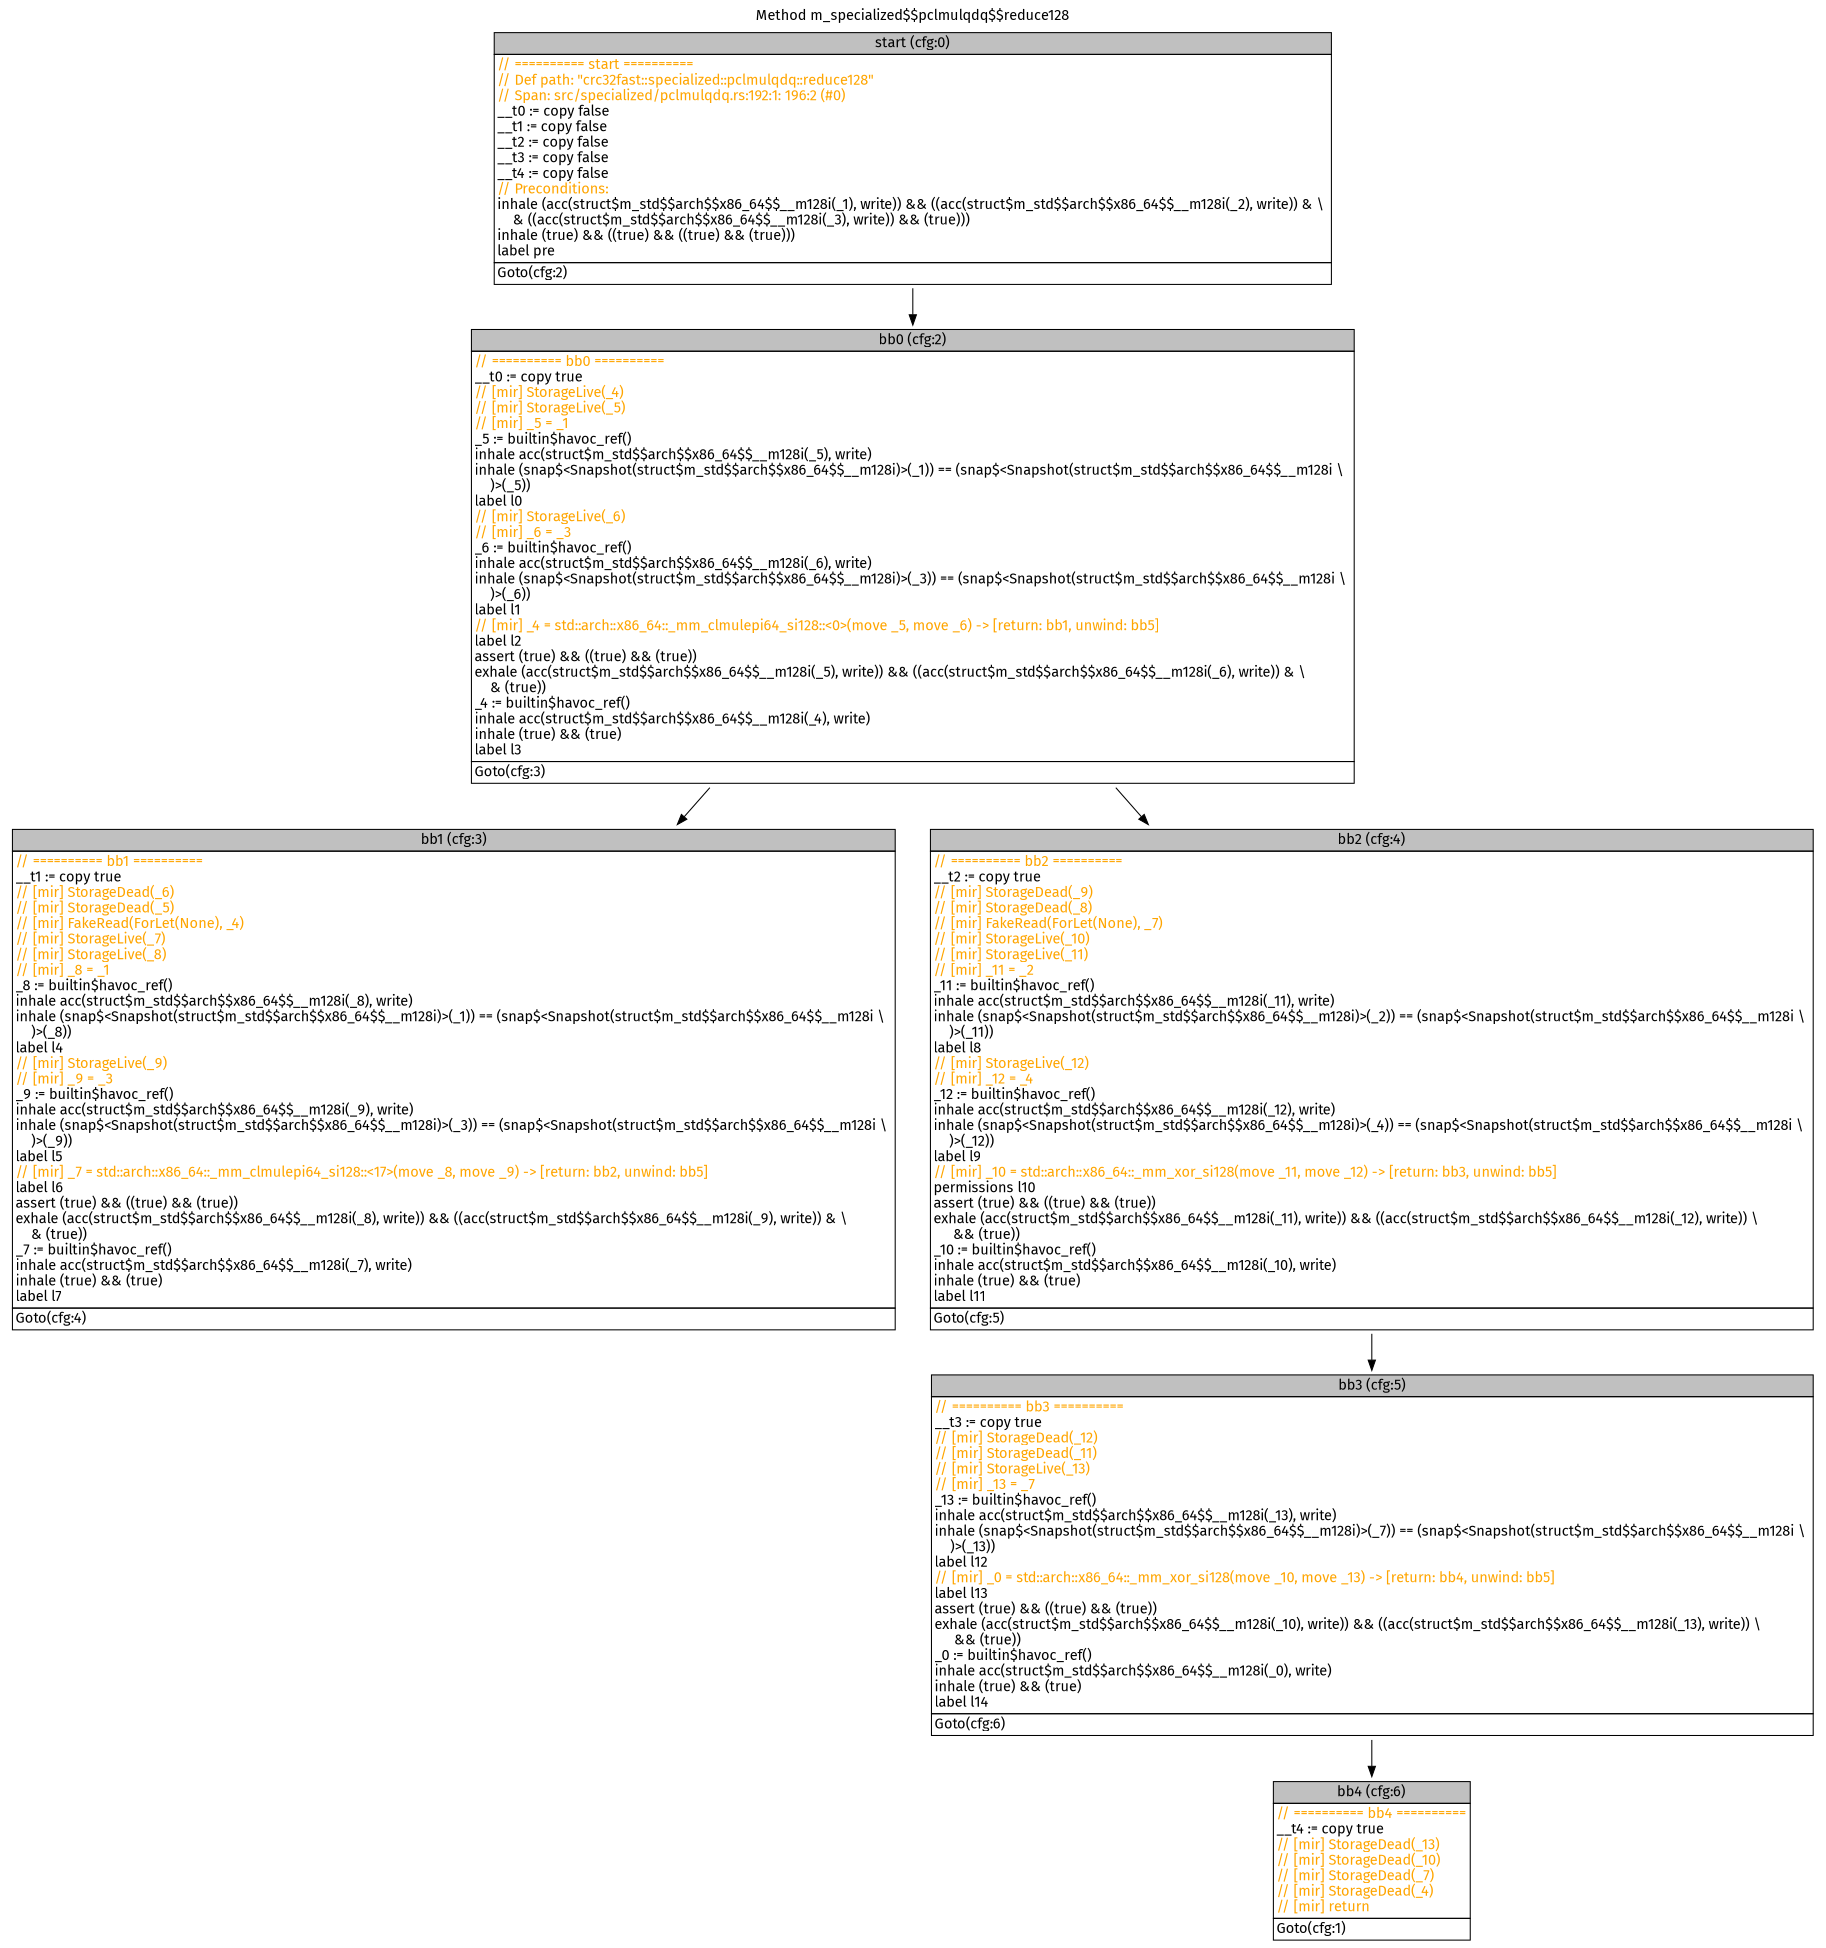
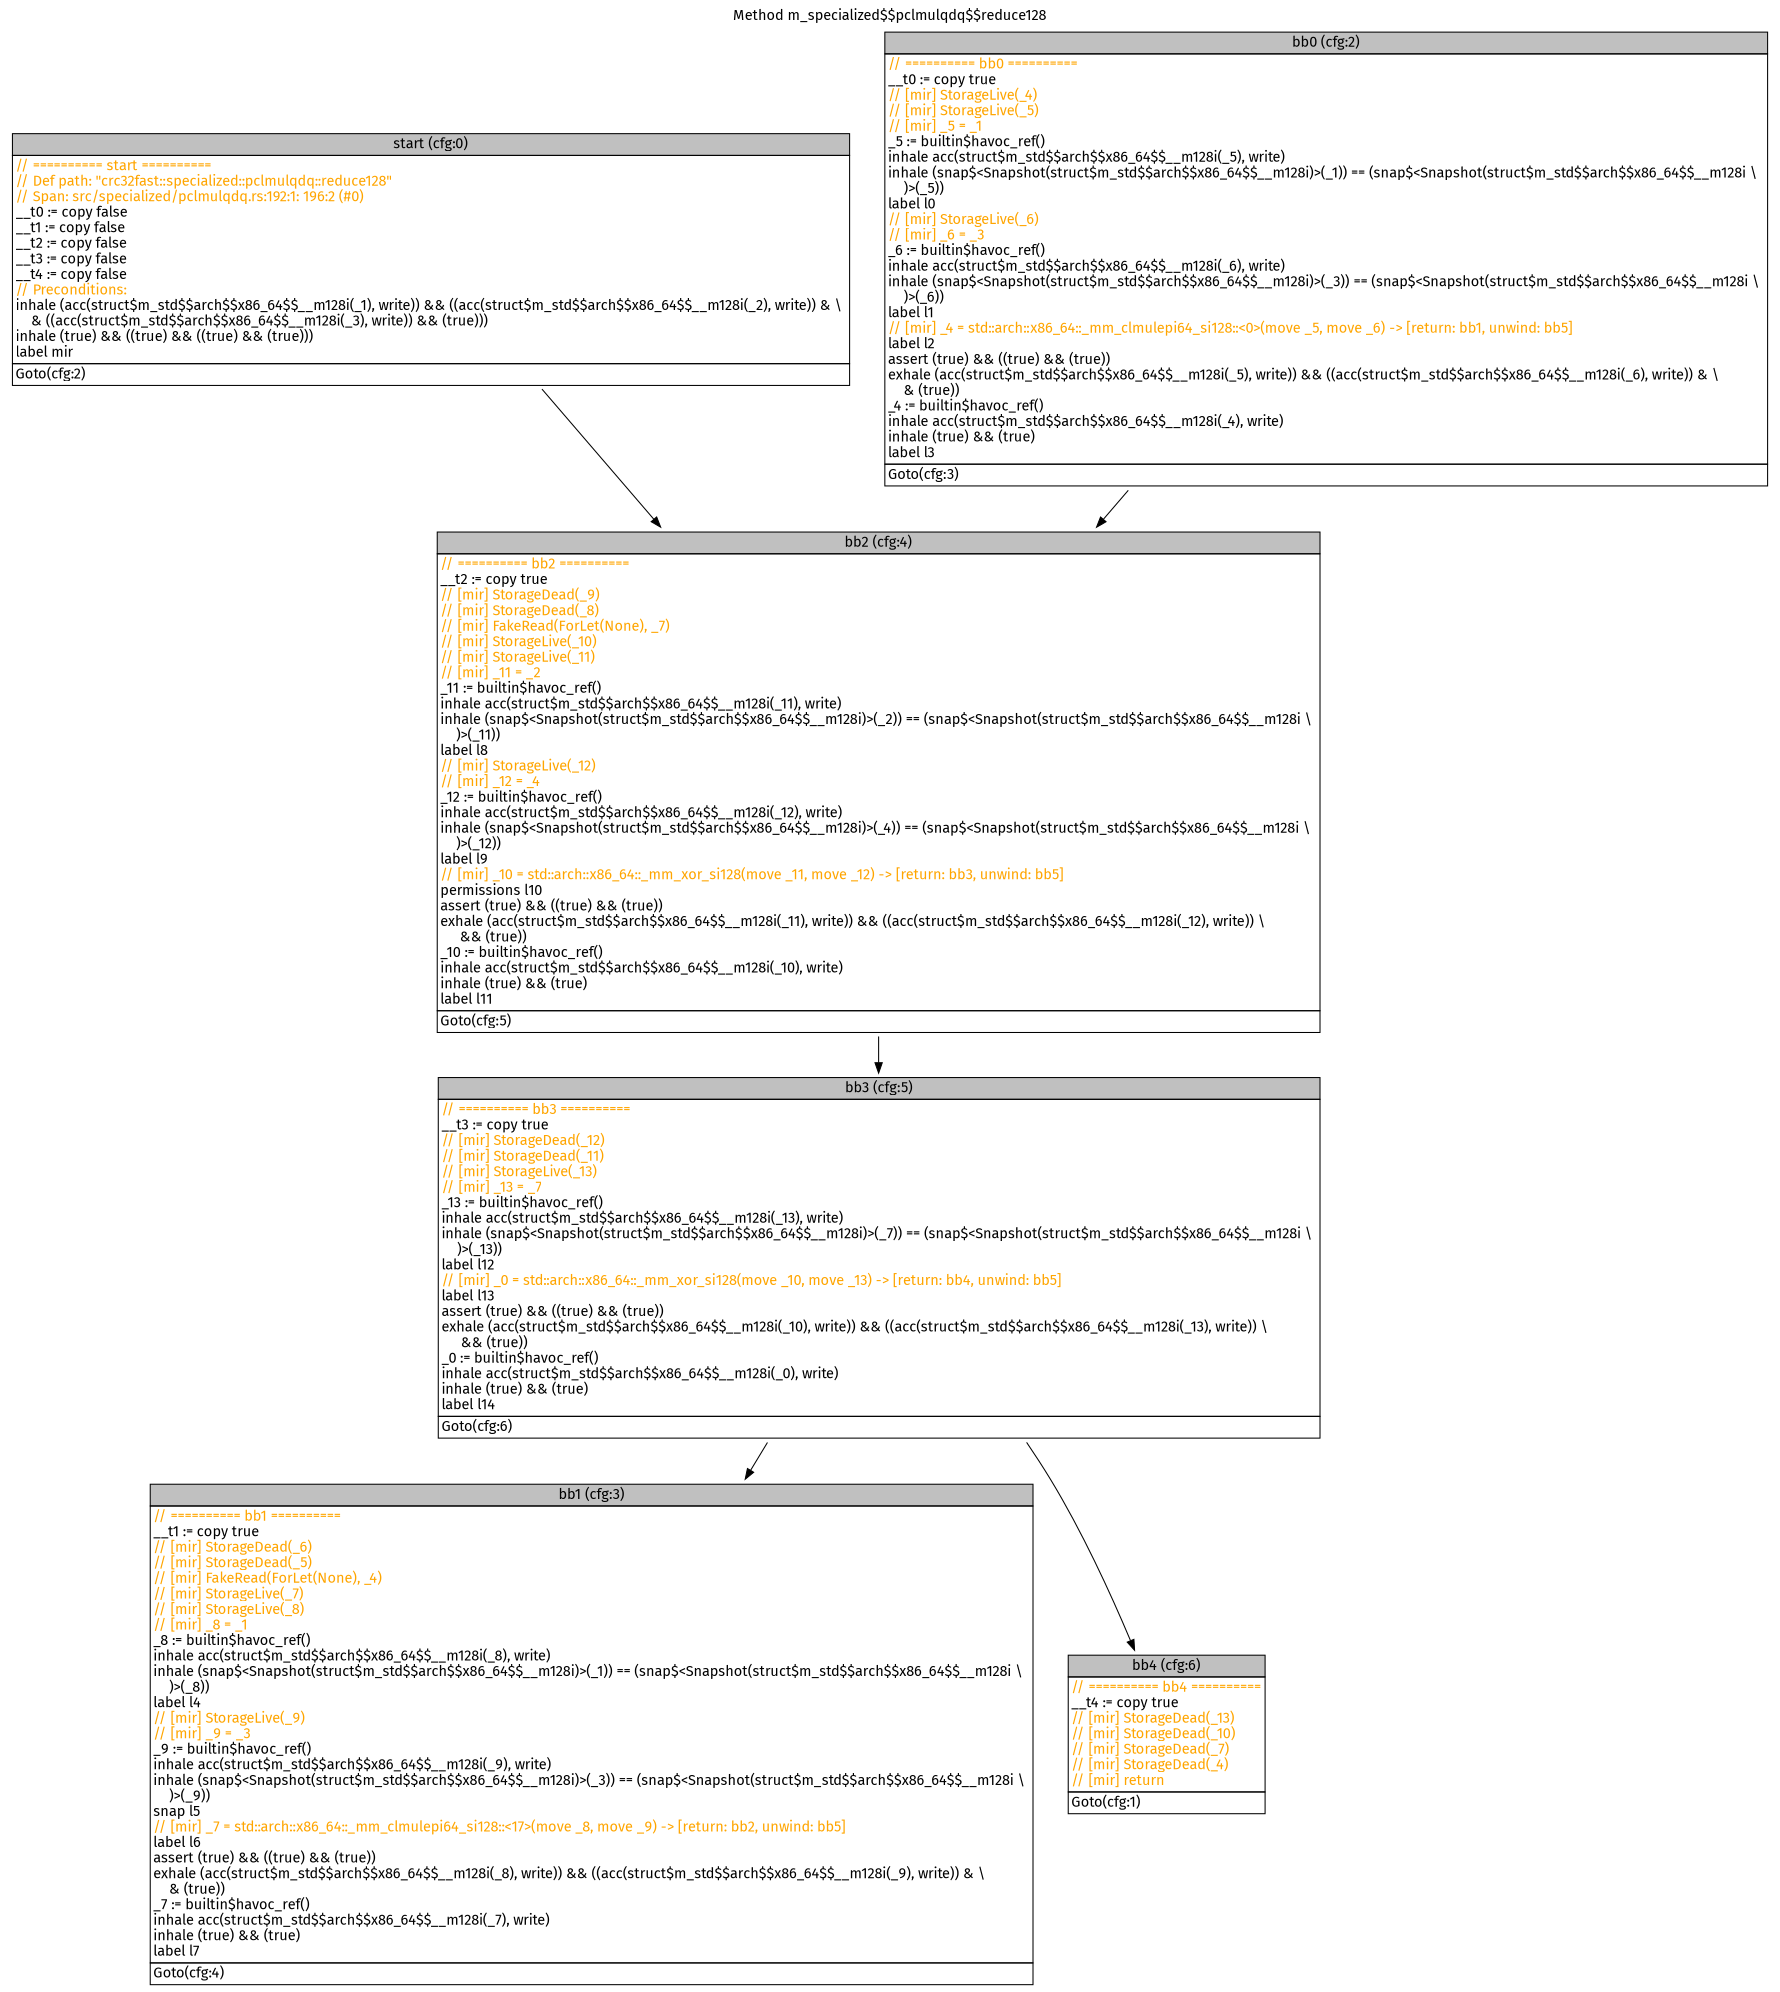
(526, 251) -> (45, 352)
(913, 301) -> (598, 454)
(697, 802) -> (759, 1456)
(39, 1157) -> (177, 1812)
